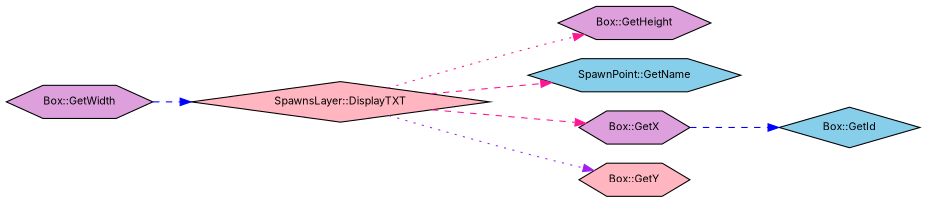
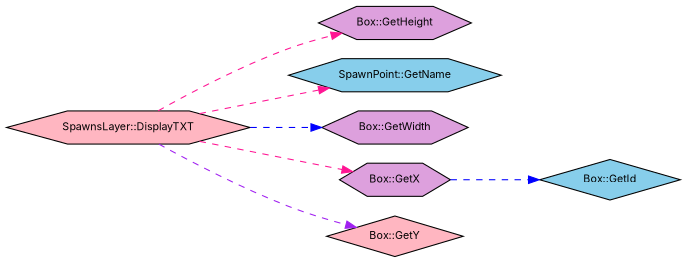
(481, 62) -> (242, 68)
(166, 102) -> (281, 127)
(340, 102) -> (128, 127)
(486, 143) -> (250, 190)
(634, 180) -> (395, 236)
